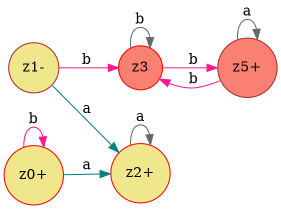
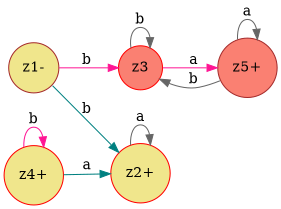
(194, 60) -> (194, 60)
(195, 88) -> (195, 88)
(87, 109) -> (87, 109)
(34, 175) -> (34, 175)
